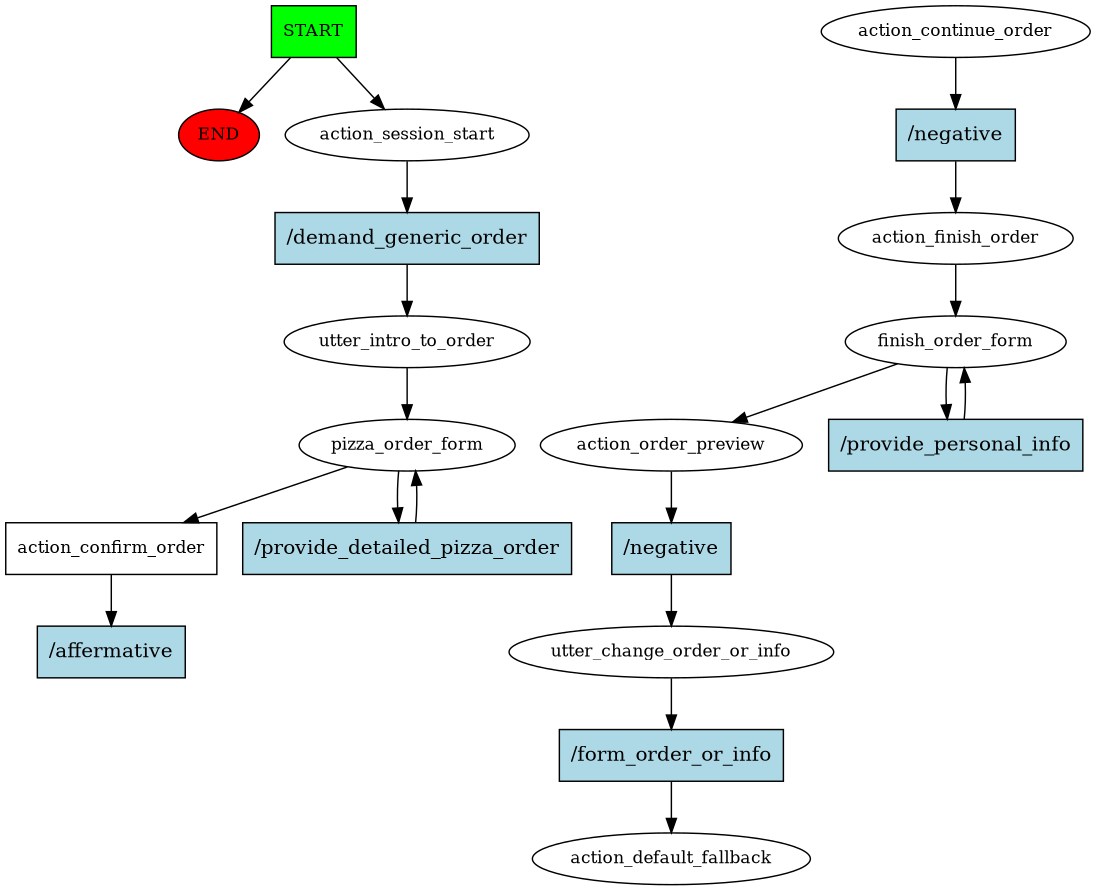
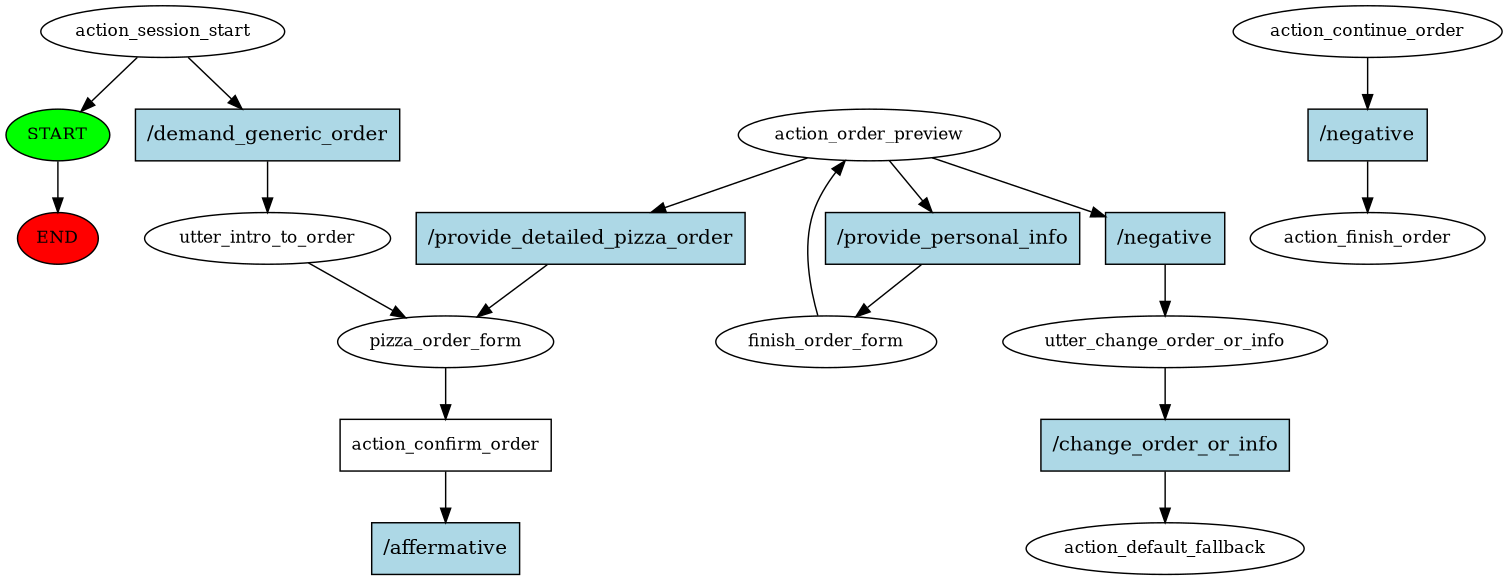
(314, 32) -> (58, 135)
(356, 78) -> (115, 79)
(956, 283) -> none
(946, 386) -> (906, 181)
(398, 489) -> (736, 183)
(671, 755) -> (1165, 445)
